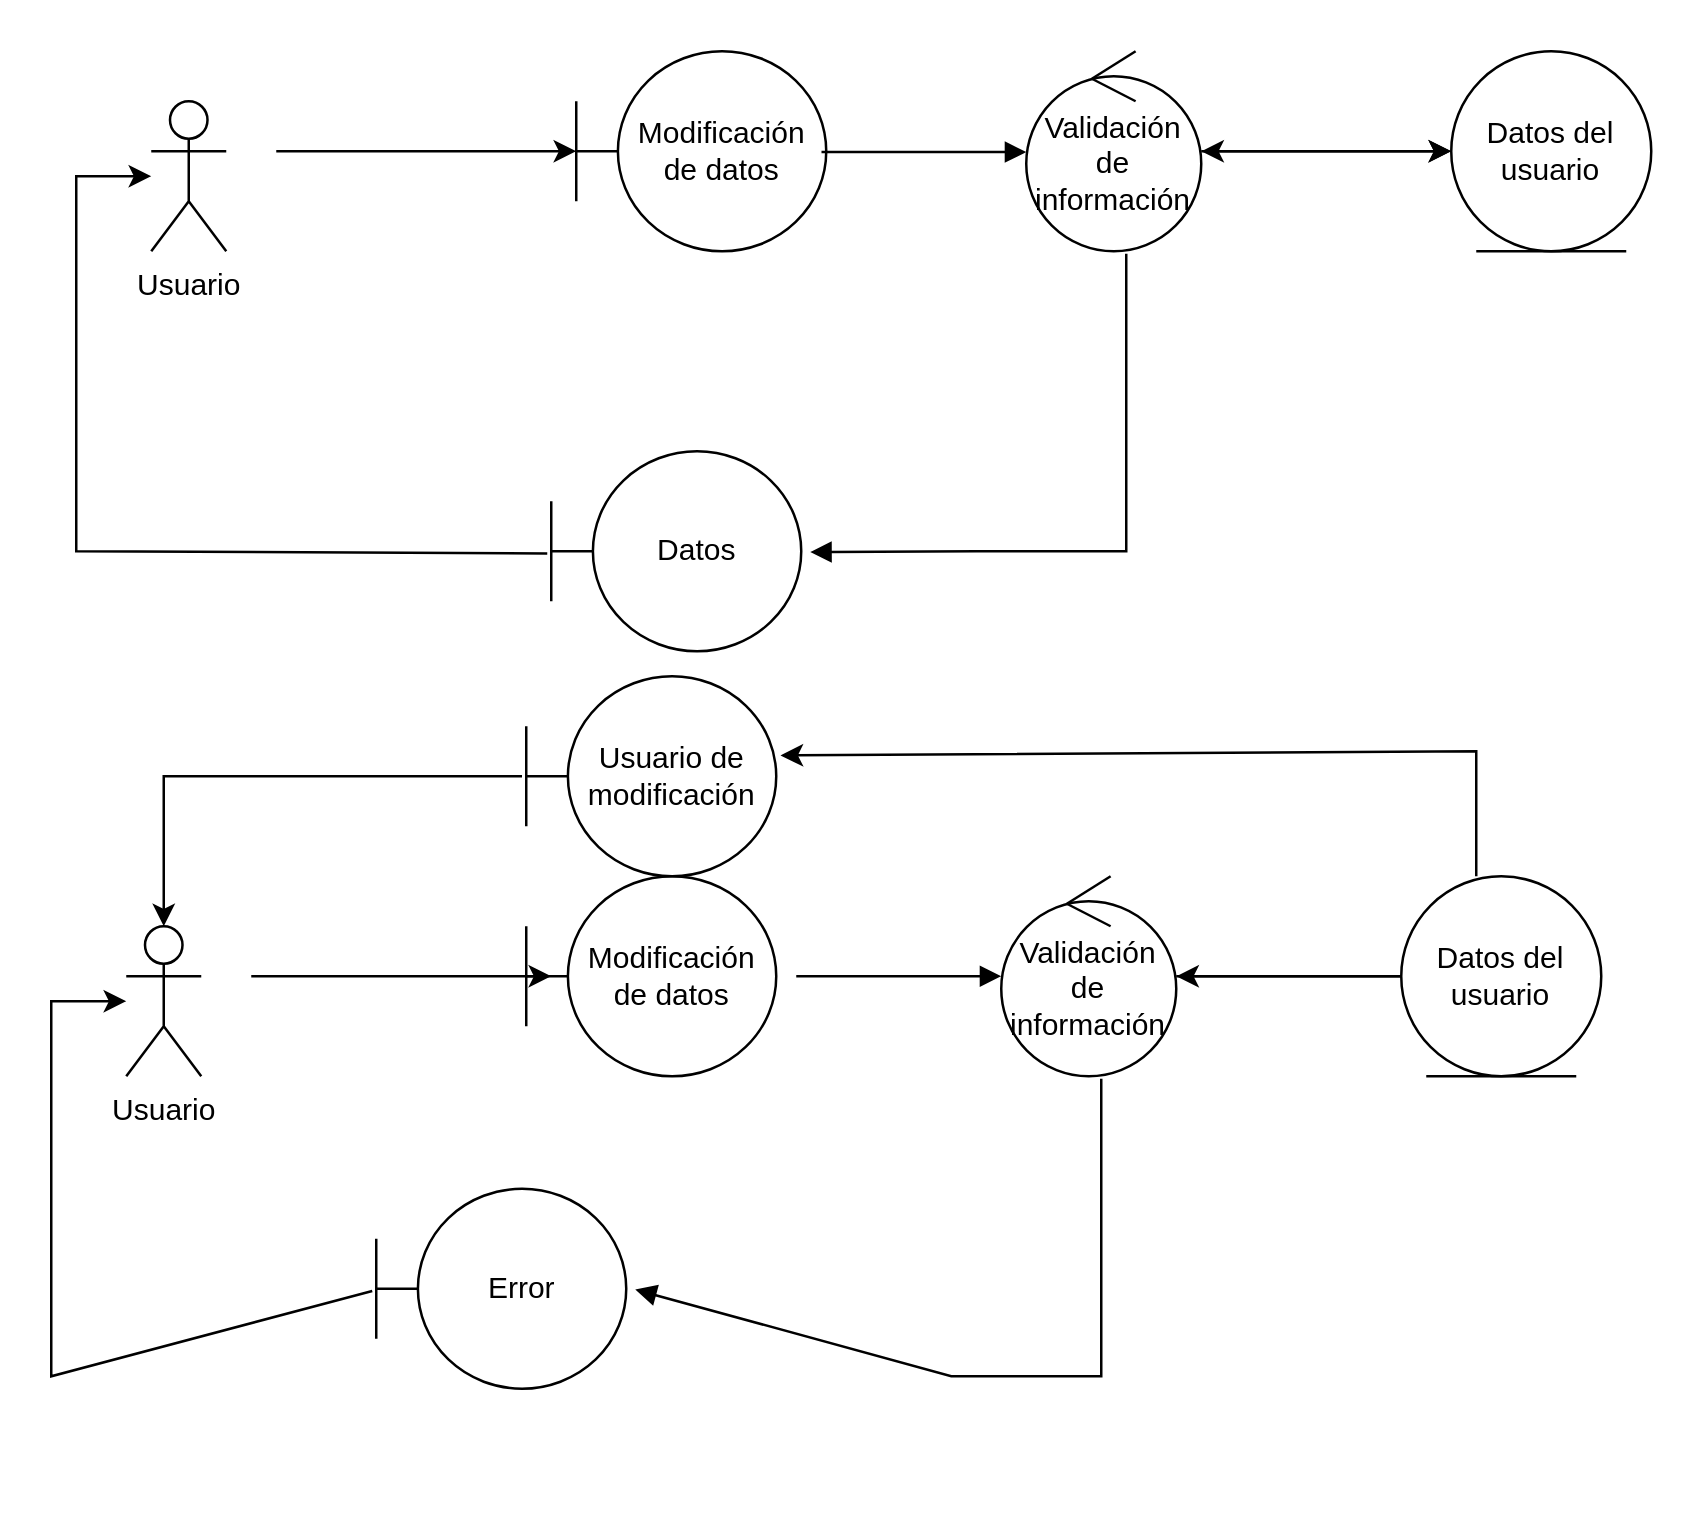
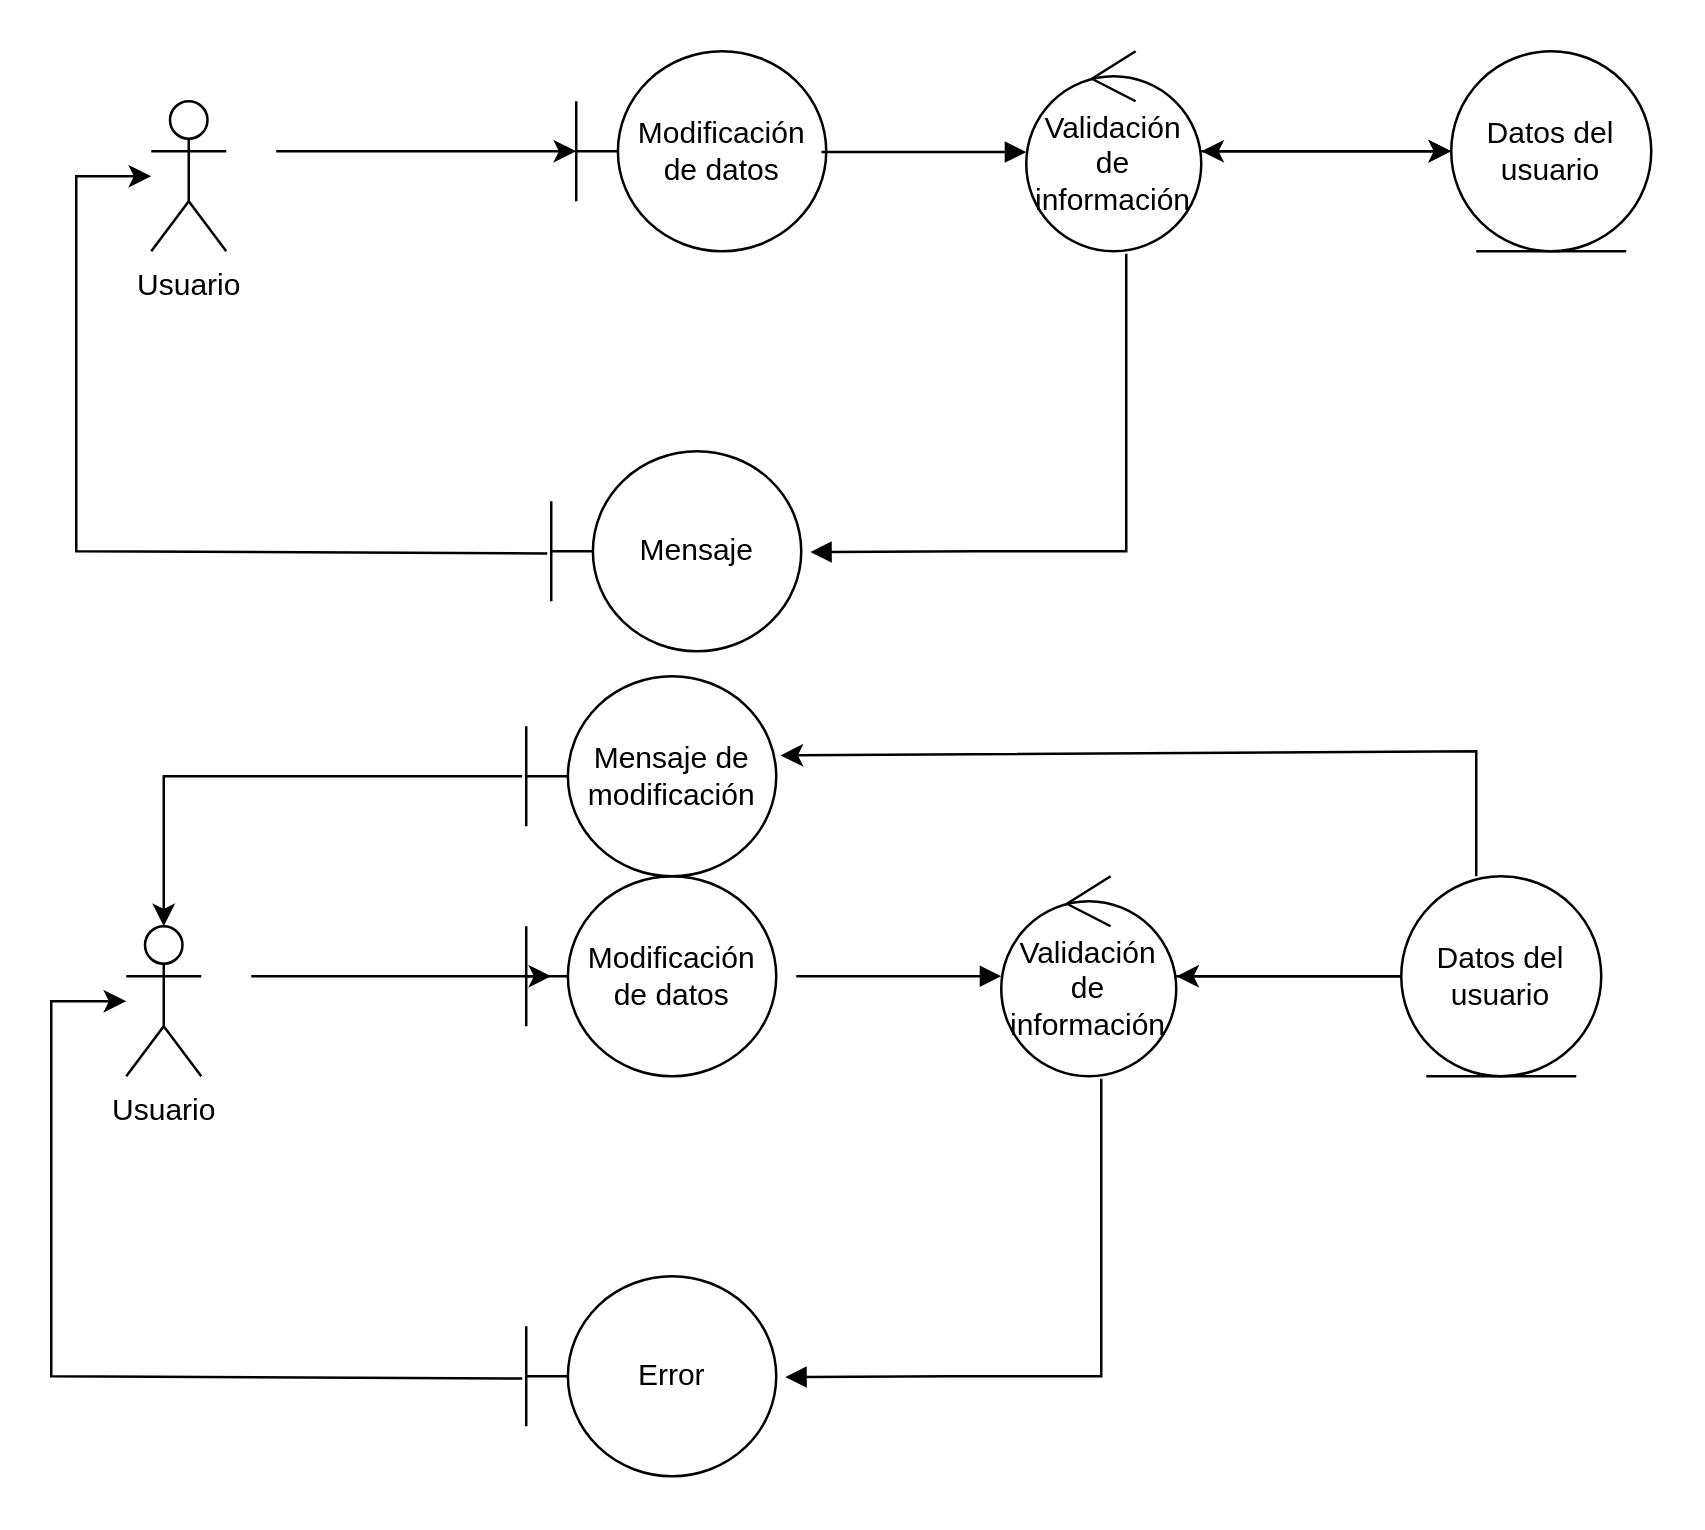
(698, 551) -> (698, 551)
(673, 776) -> (673, 776)
(501, 1289) -> (651, 1376)
